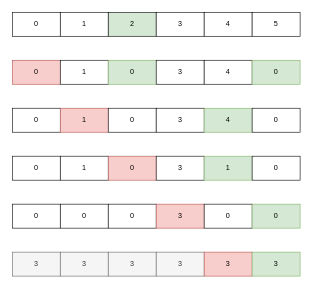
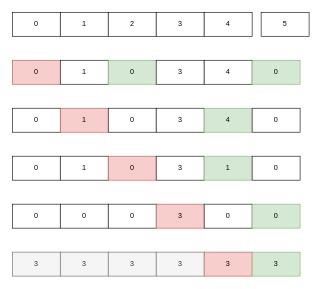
(132, 24) -> (132, 24)
(276, 24) -> (285, 24)
